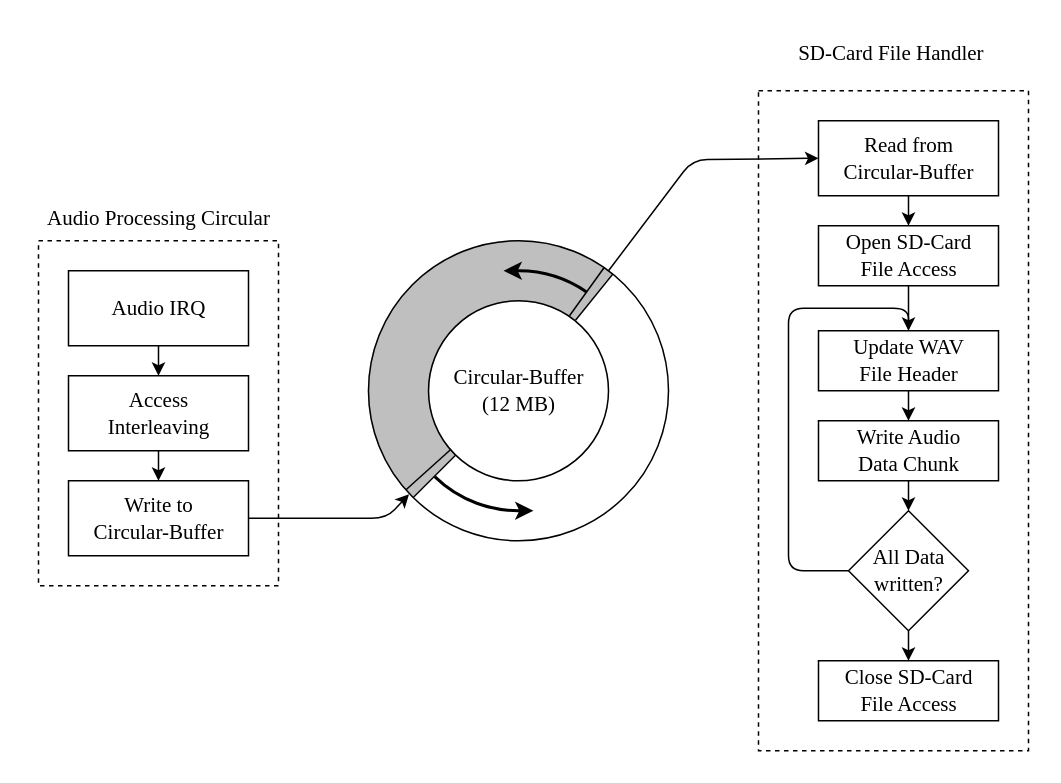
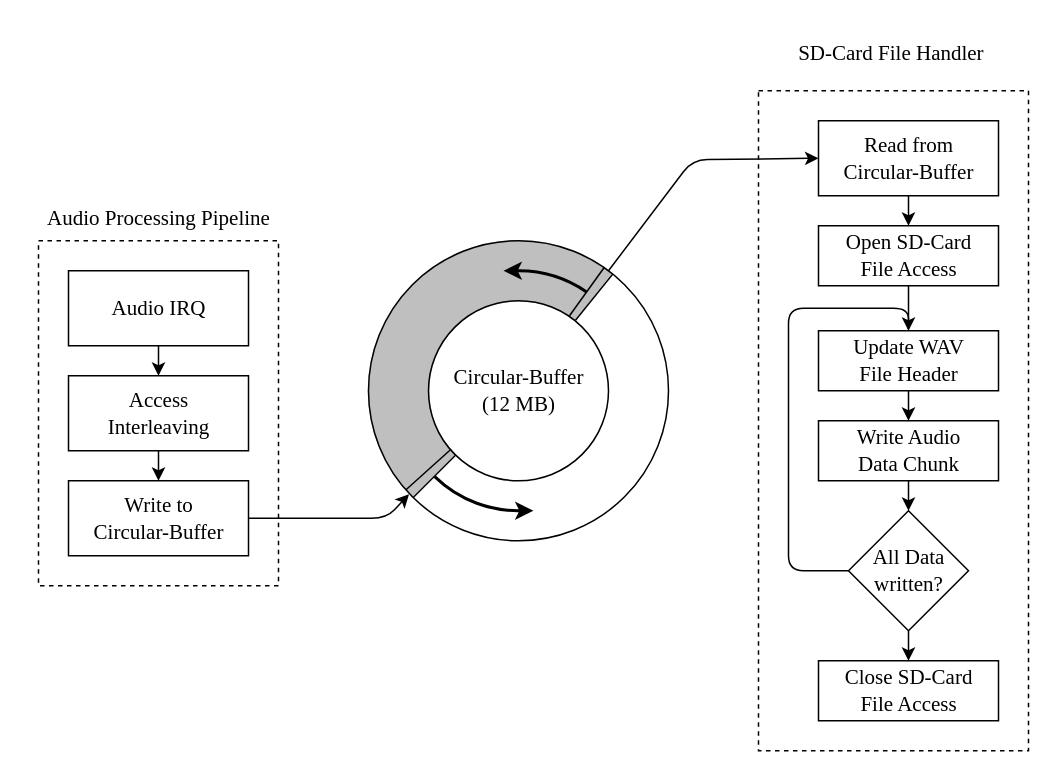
(159, 218) -> (159, 218)
